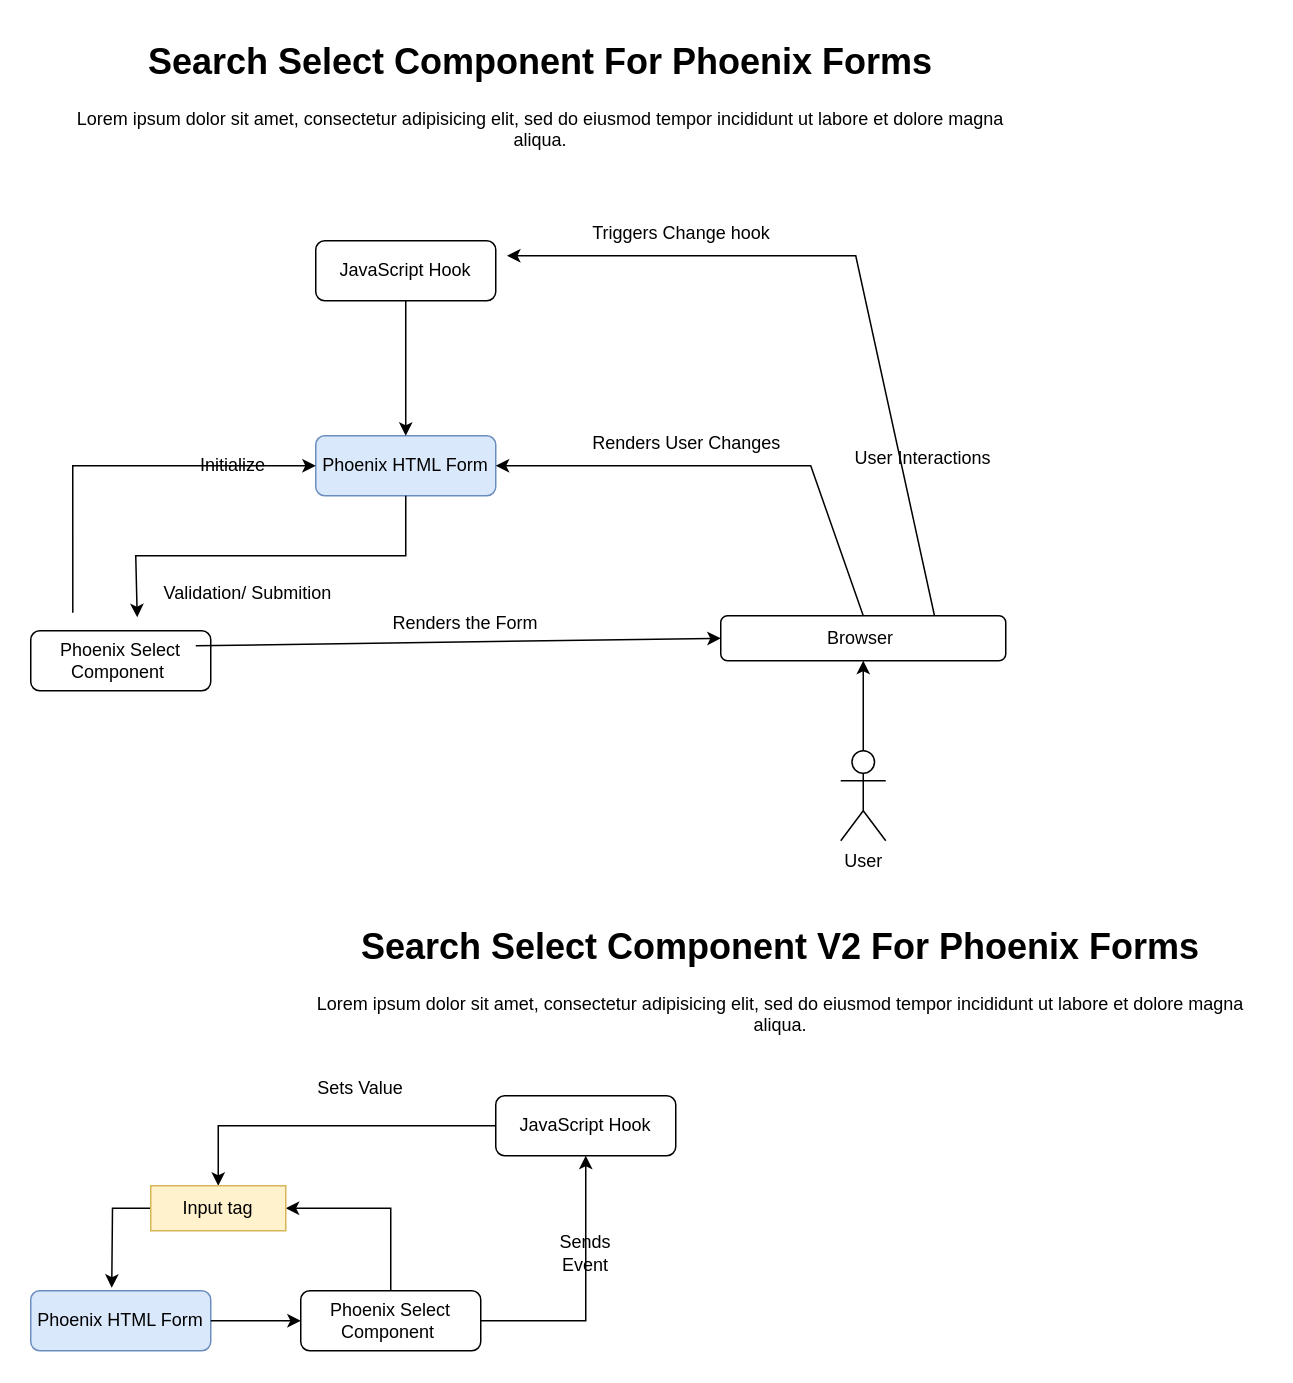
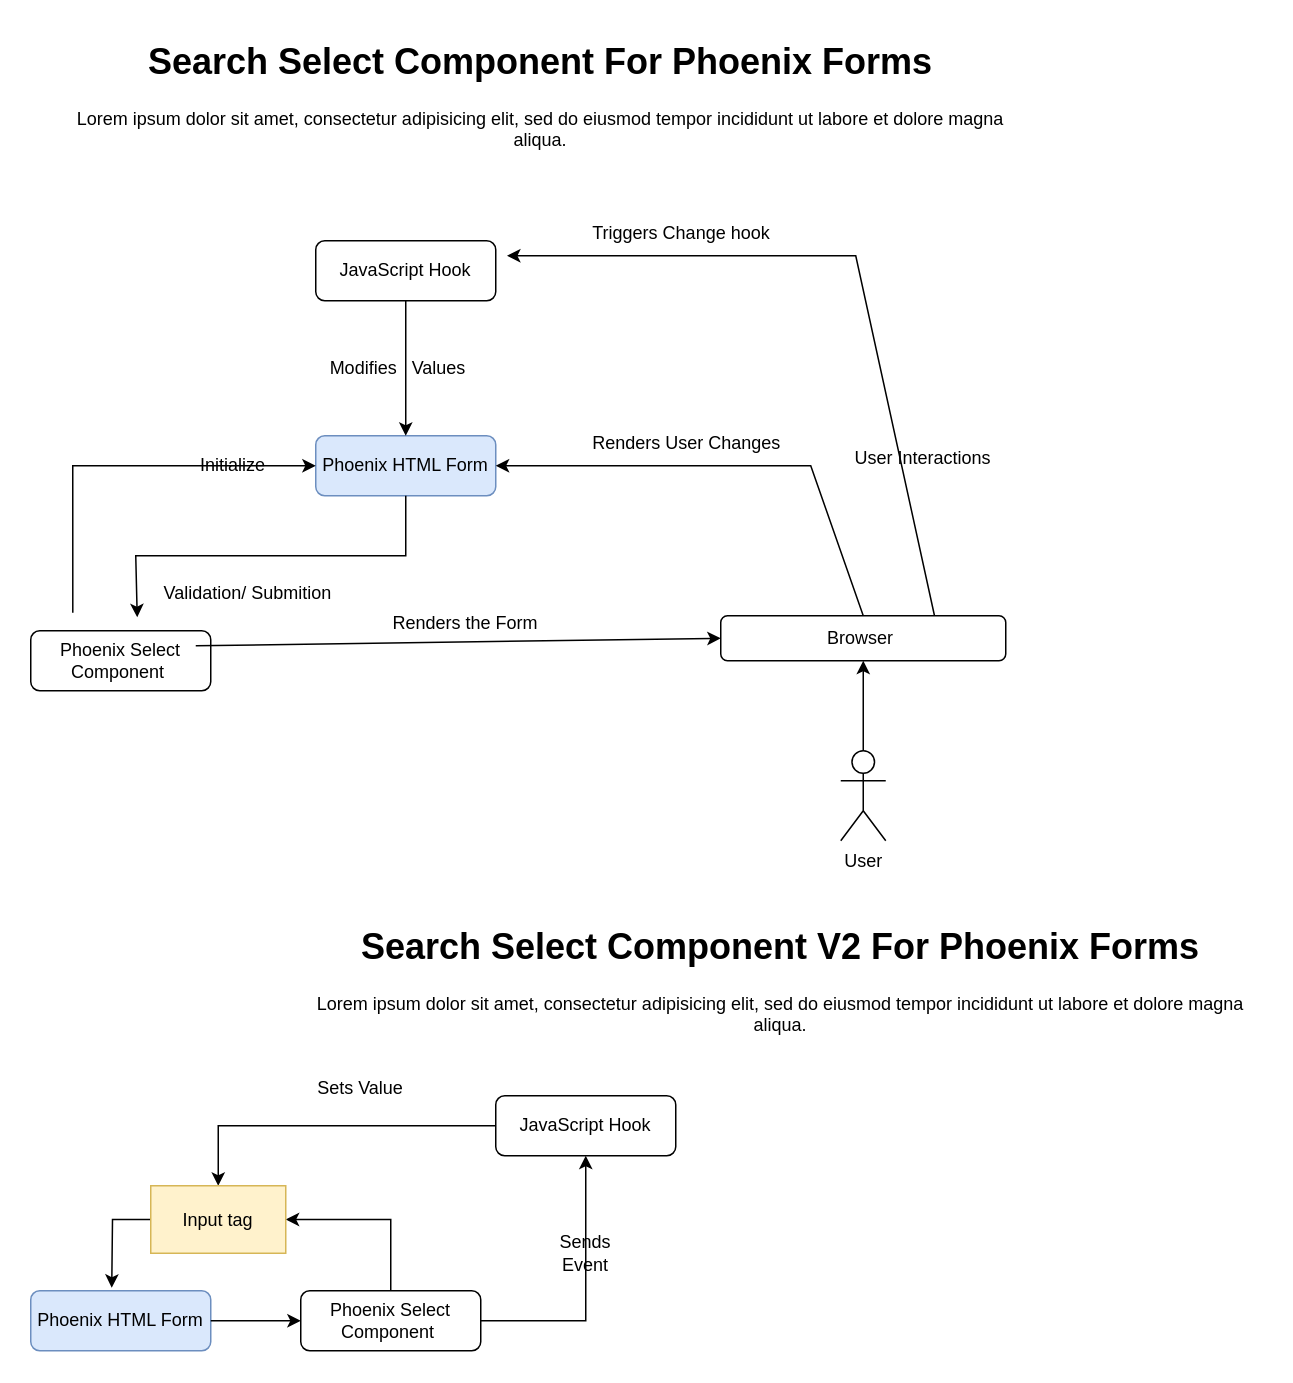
none -> (398, 368)
(218, 1208) -> (218, 1220)
